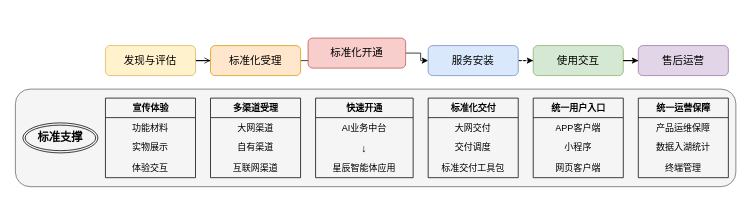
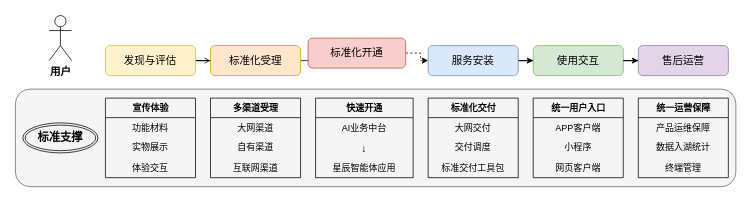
none -> (60, 38)
(417, 53) -> (417, 53)
(520, 60) -> (520, 60)
